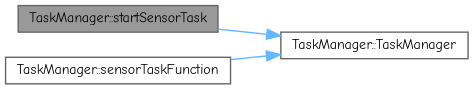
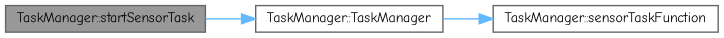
(248, 58) -> (461, 19)
